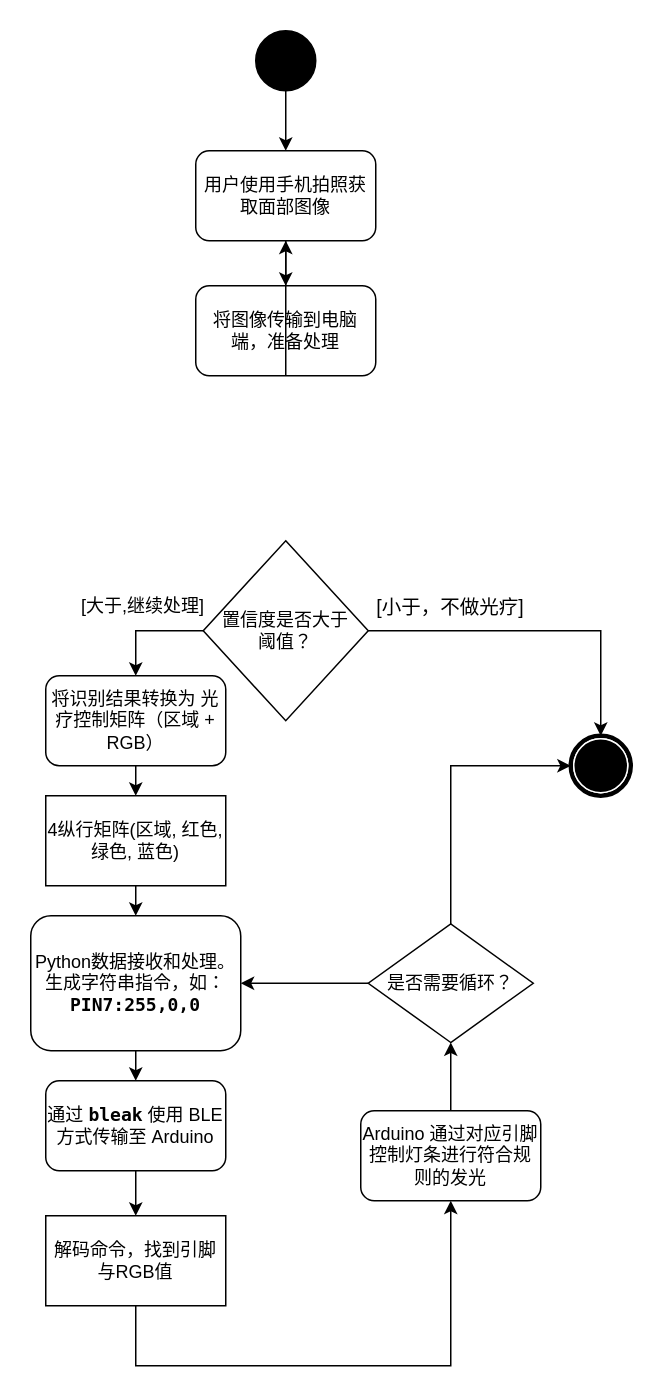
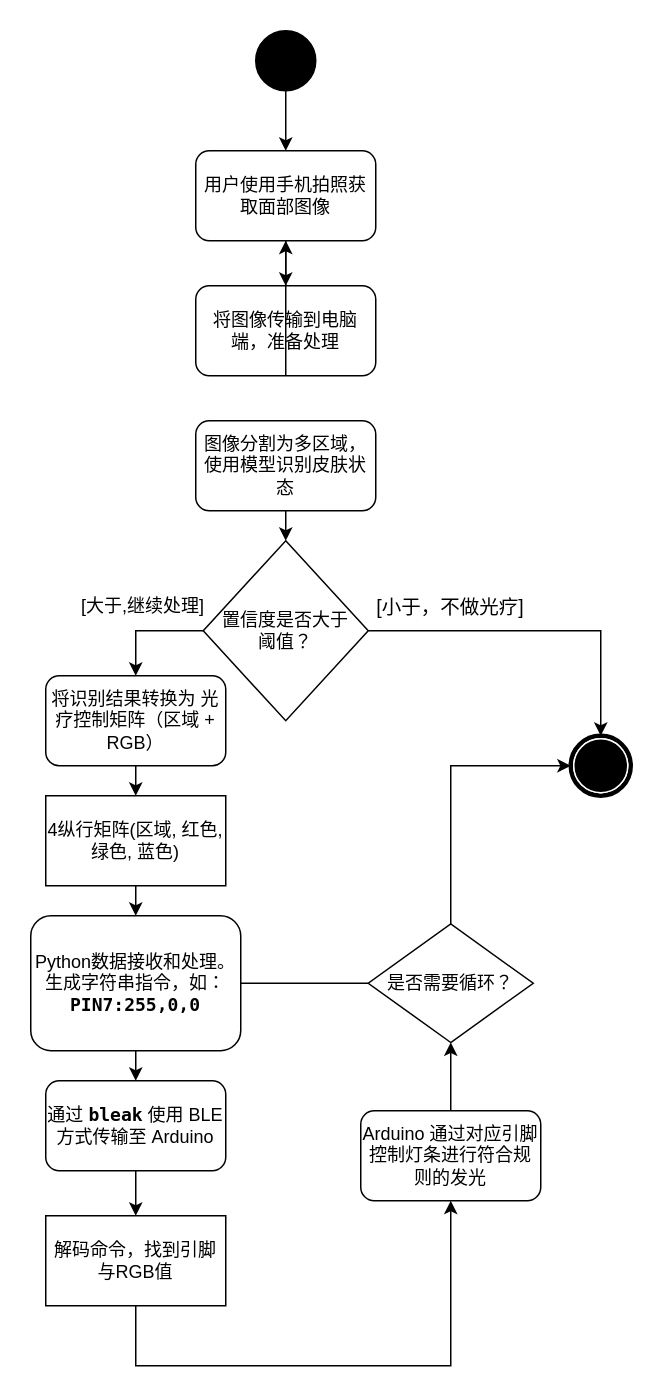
none -> (286, 466)
none -> (286, 521)
(252, 983) -> (247, 983)
